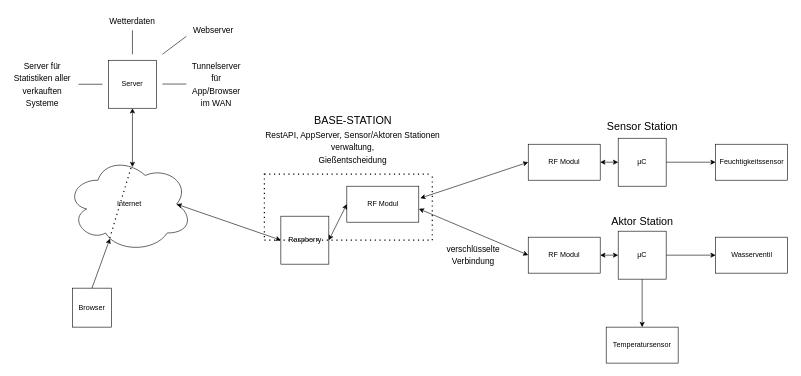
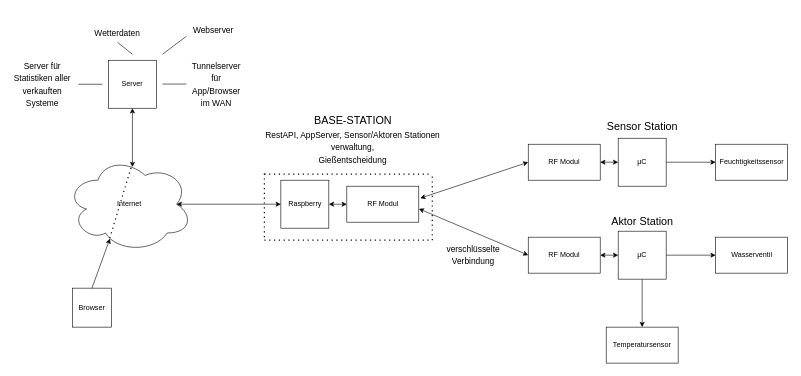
(132, 21) -> (117, 33)
(305, 240) -> (305, 204)
